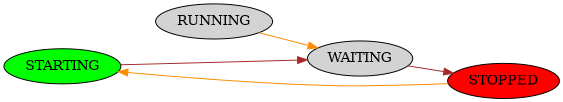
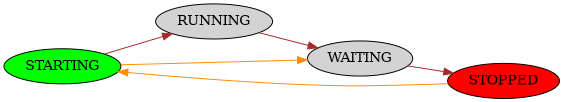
(284, 39) -> (284, 39)
none -> (134, 45)
(209, 62) -> (209, 62)
